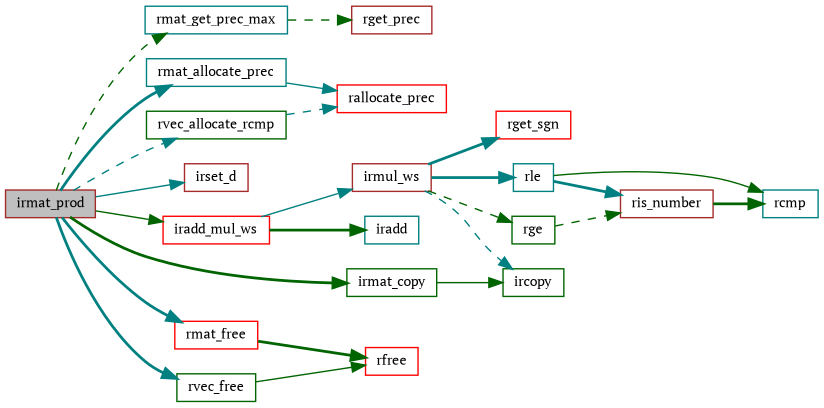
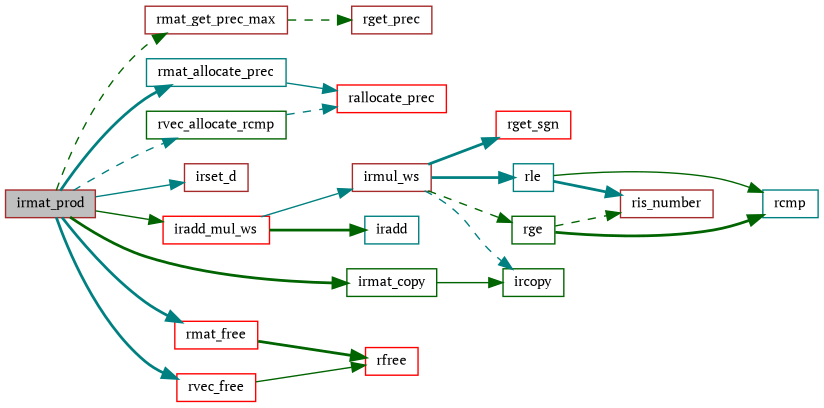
(216, 20) -> (216, 20)
(731, 204) -> (653, 236)
(216, 388) -> (216, 388)
